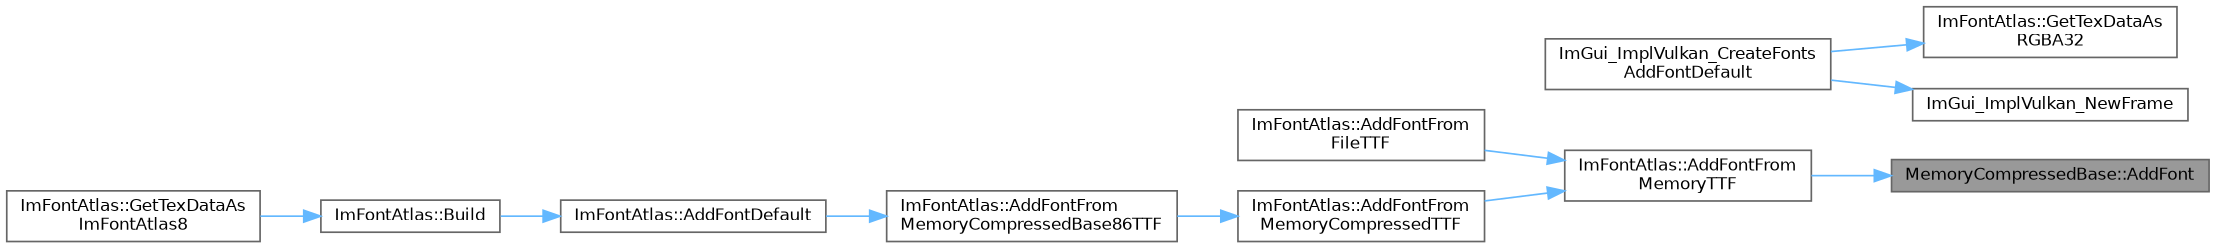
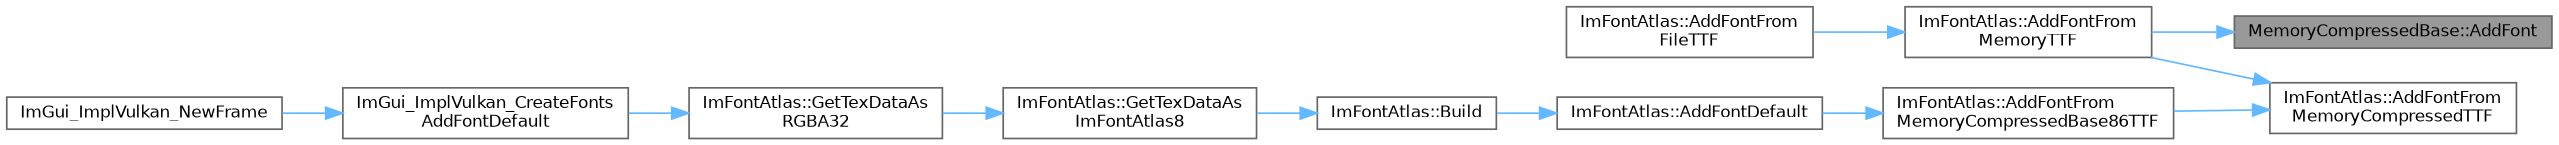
(1863, 84) -> (304, 113)
none -> (964, 113)
(1516, 197) -> (2202, 68)
